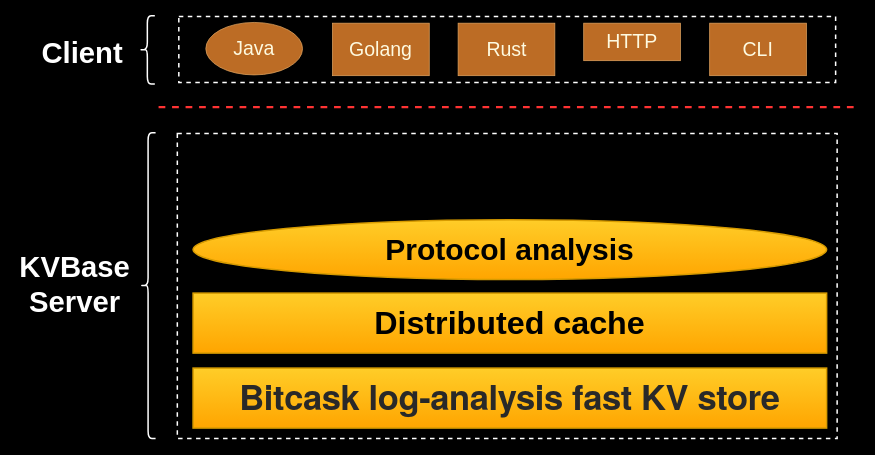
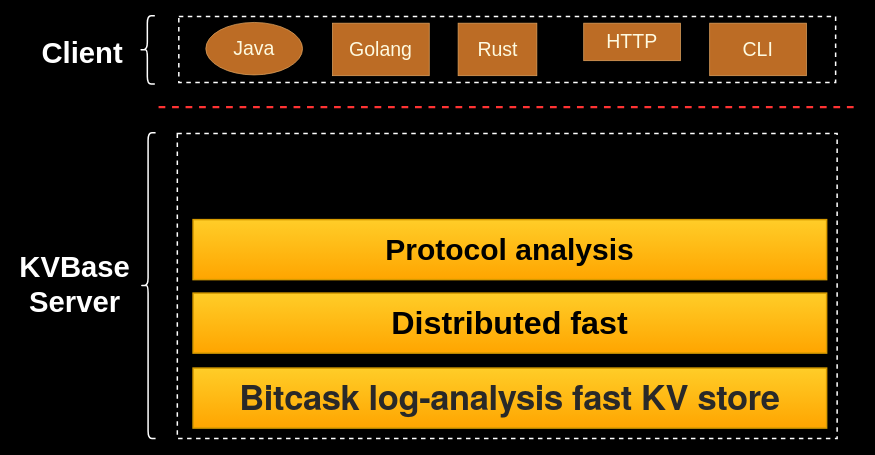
(507, 49) -> (498, 49)
(510, 249) -> (510, 249)
(510, 323) -> (510, 323)
